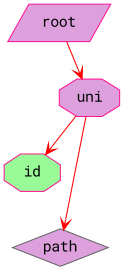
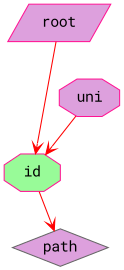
(72, 56) -> (47, 92)
(76, 168) -> (45, 206)
